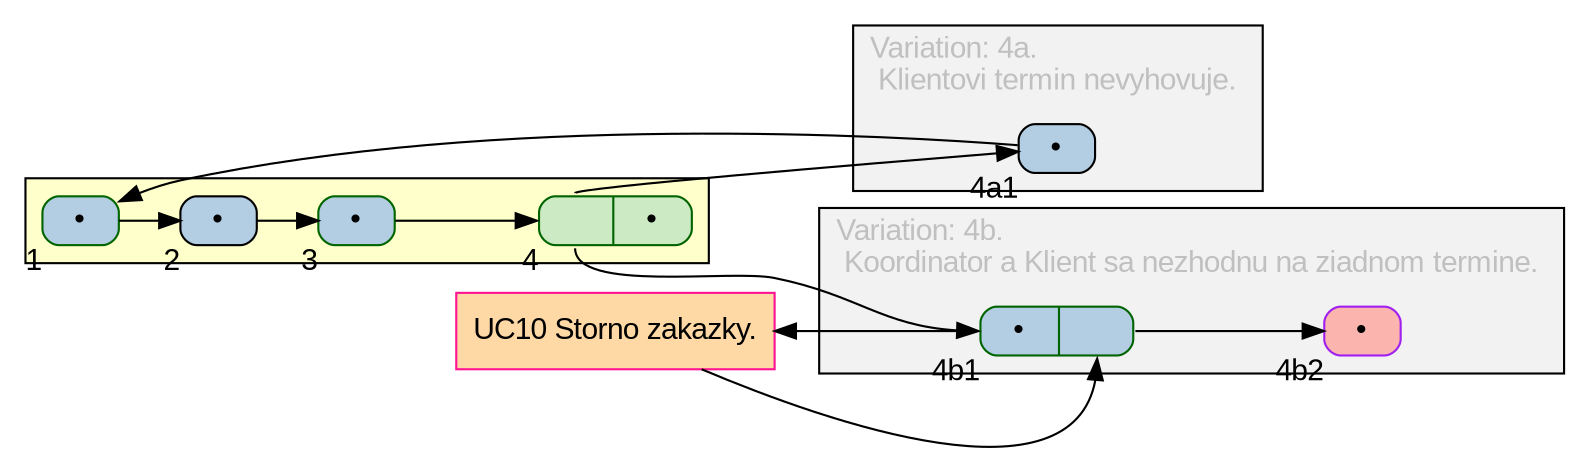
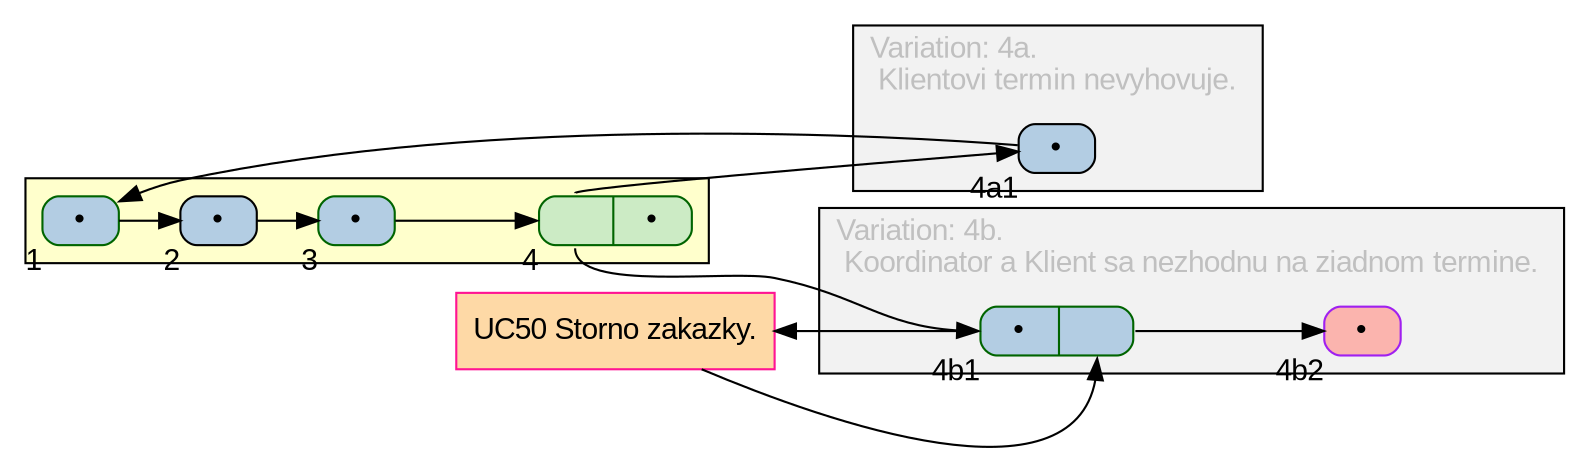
(615, 331) -> (615, 331)
